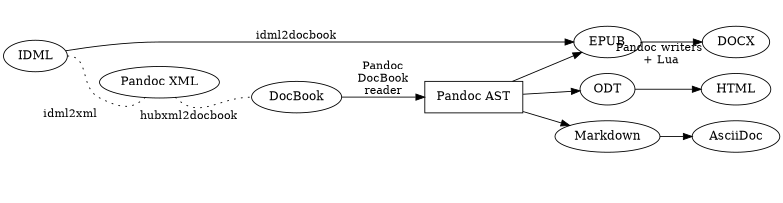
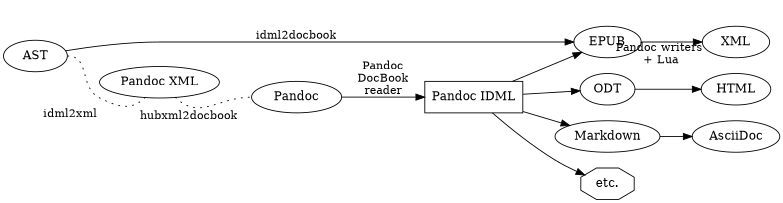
(736, 42) -> (736, 42)
(35, 56) -> (35, 56)
(297, 97) -> (297, 97)
(474, 97) -> (474, 97)
none -> (607, 184)
